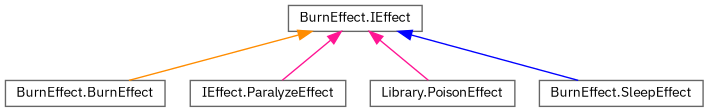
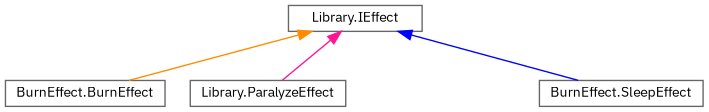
(355, 18) -> (355, 18)
(268, 93) -> (268, 93)
(443, 93) -> none
